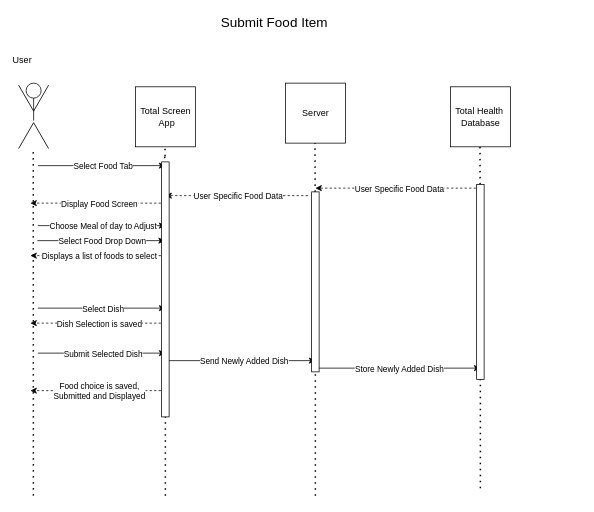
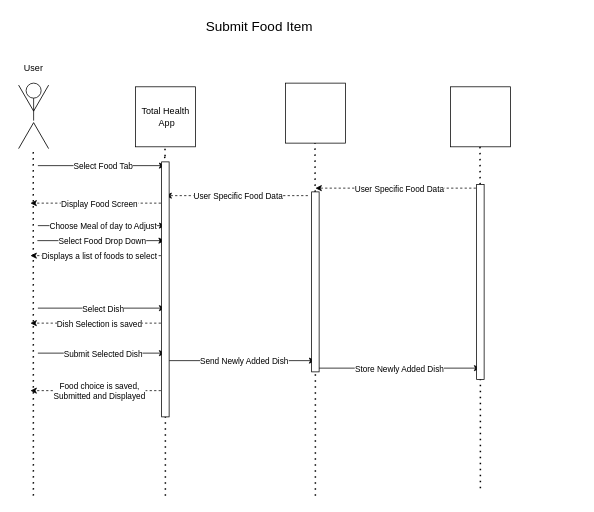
(274, 23) -> (259, 27)
(22, 60) -> (34, 68)
(315, 113) -> none
(166, 117) -> (166, 117)
(480, 117) -> none
